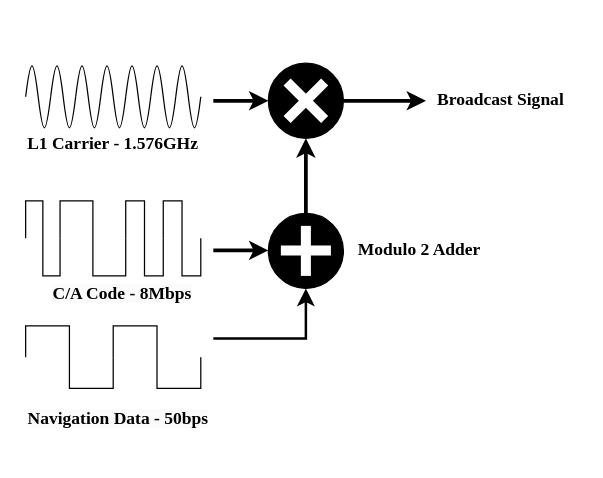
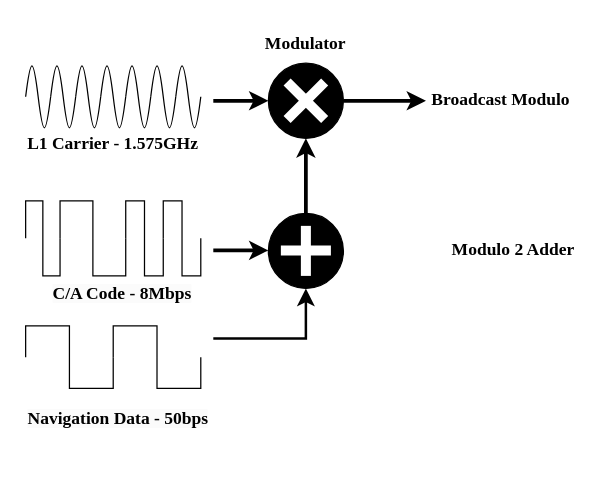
none -> (306, 44)
(501, 101) -> (501, 101)
(113, 144) -> (113, 144)
(419, 251) -> (513, 251)
